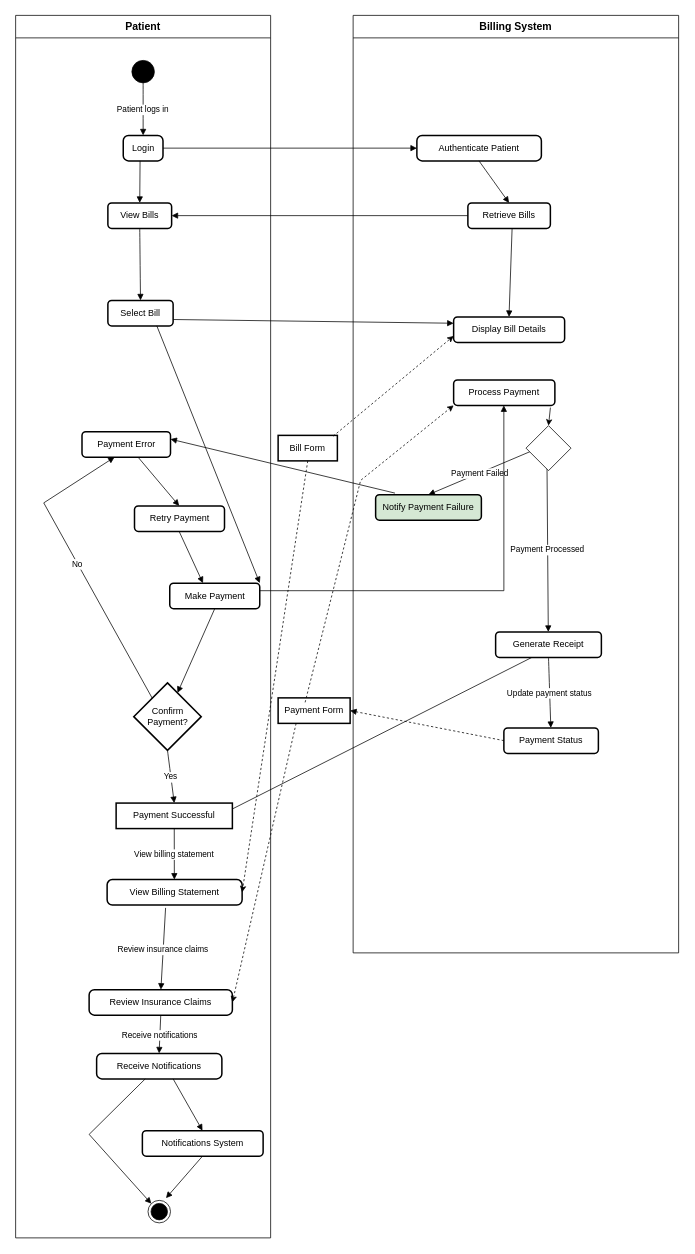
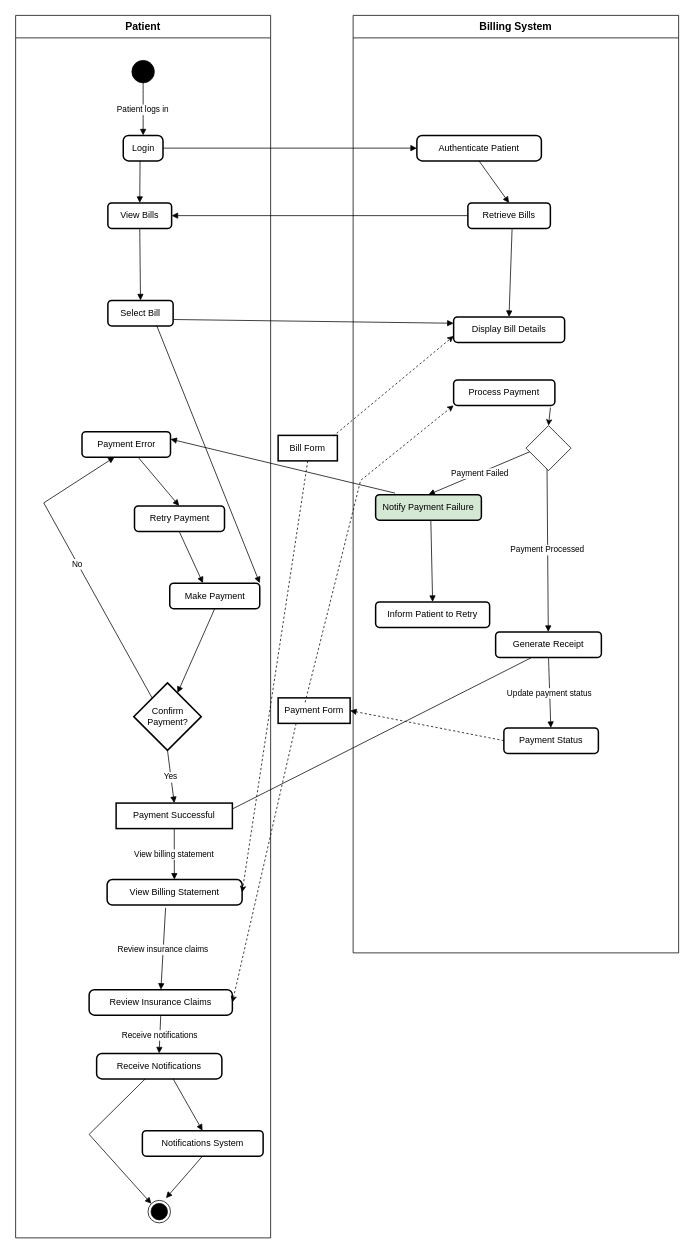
none -> (431, 550)
(383, 591) -> none
none -> (432, 615)
